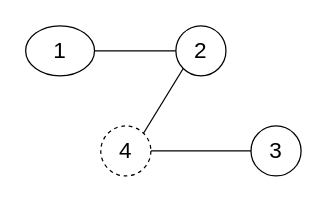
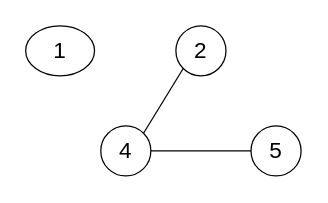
(134, 51) -> none
(126, 151) -> (126, 151)
(276, 151) -> (276, 151)
